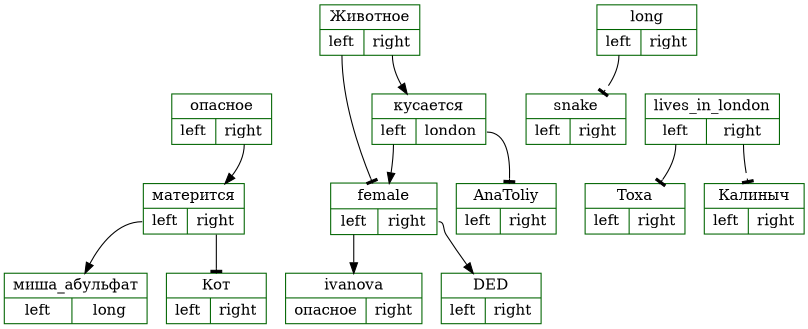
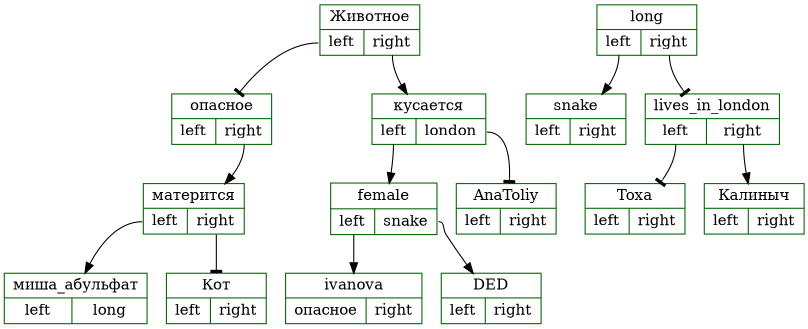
(616, 71) -> (616, 71)
none -> (673, 74)
(351, 118) -> (275, 58)
(744, 159) -> (744, 159)
(407, 221) -> (406, 221)
